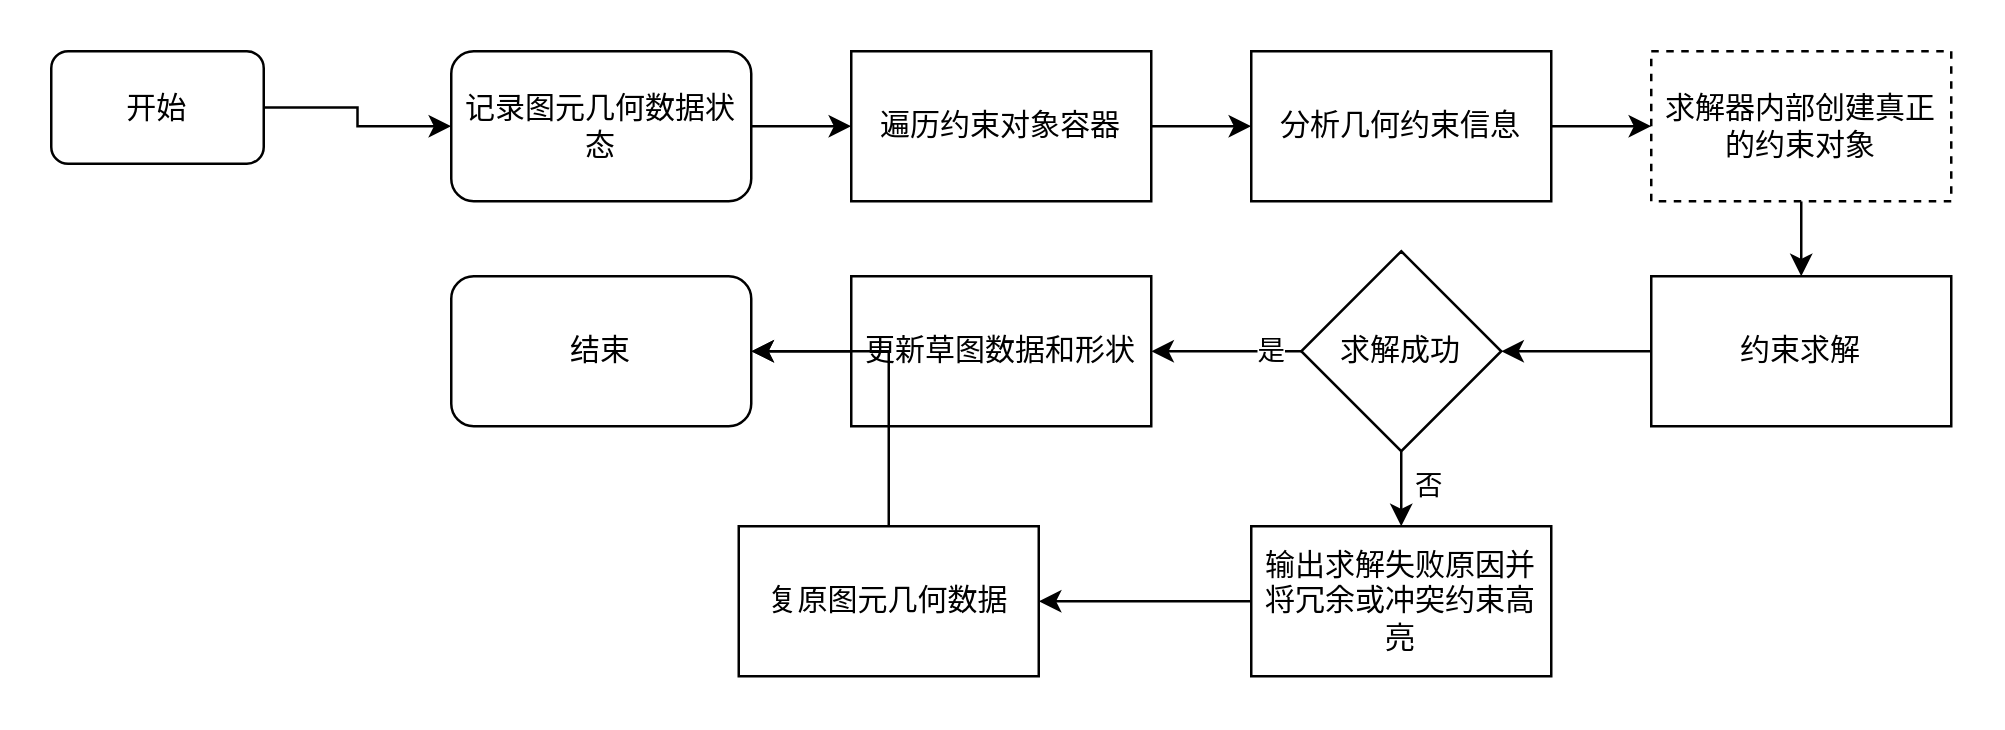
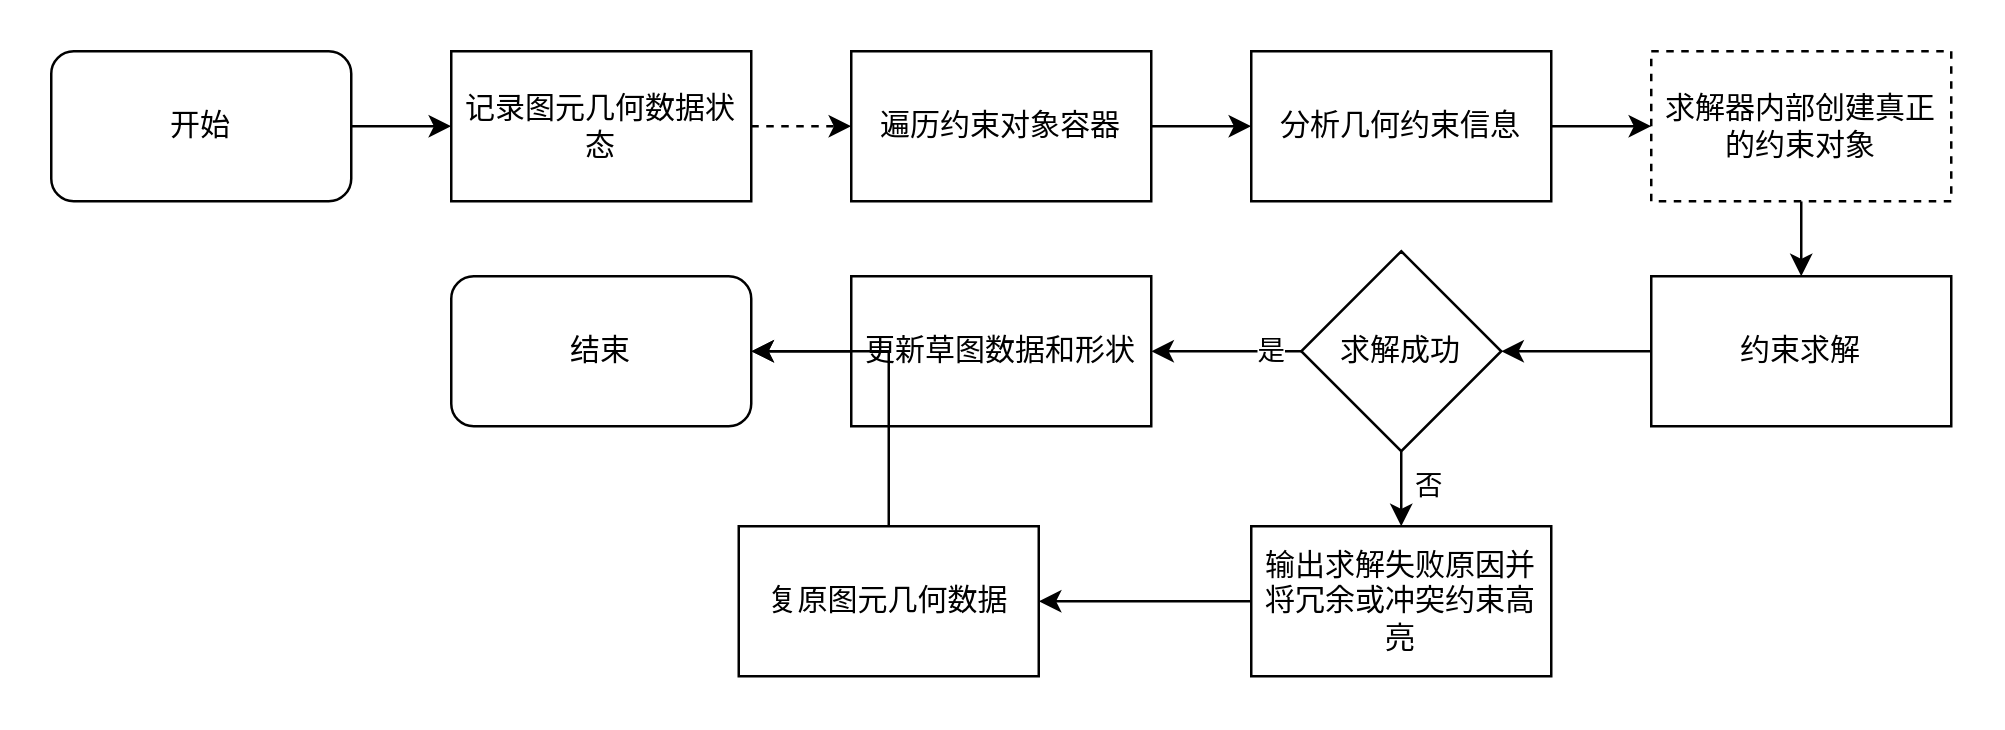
(158, 108) -> (201, 126)
(601, 126) -> (601, 126)
(792, 126) -> (792, 126)
